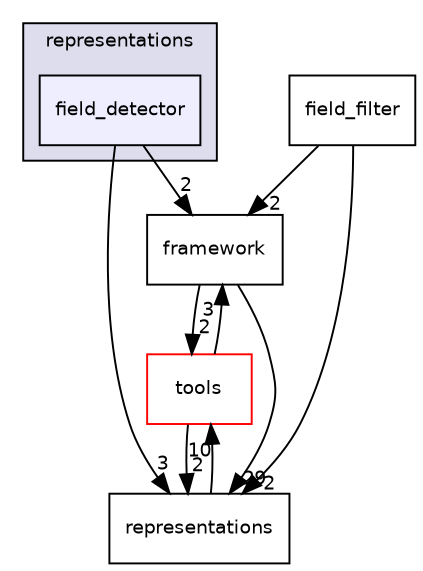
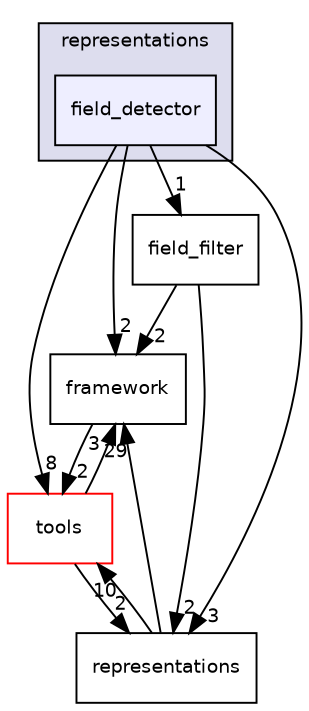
none -> (162, 173)
none -> (46, 304)
(275, 381) -> (144, 538)
